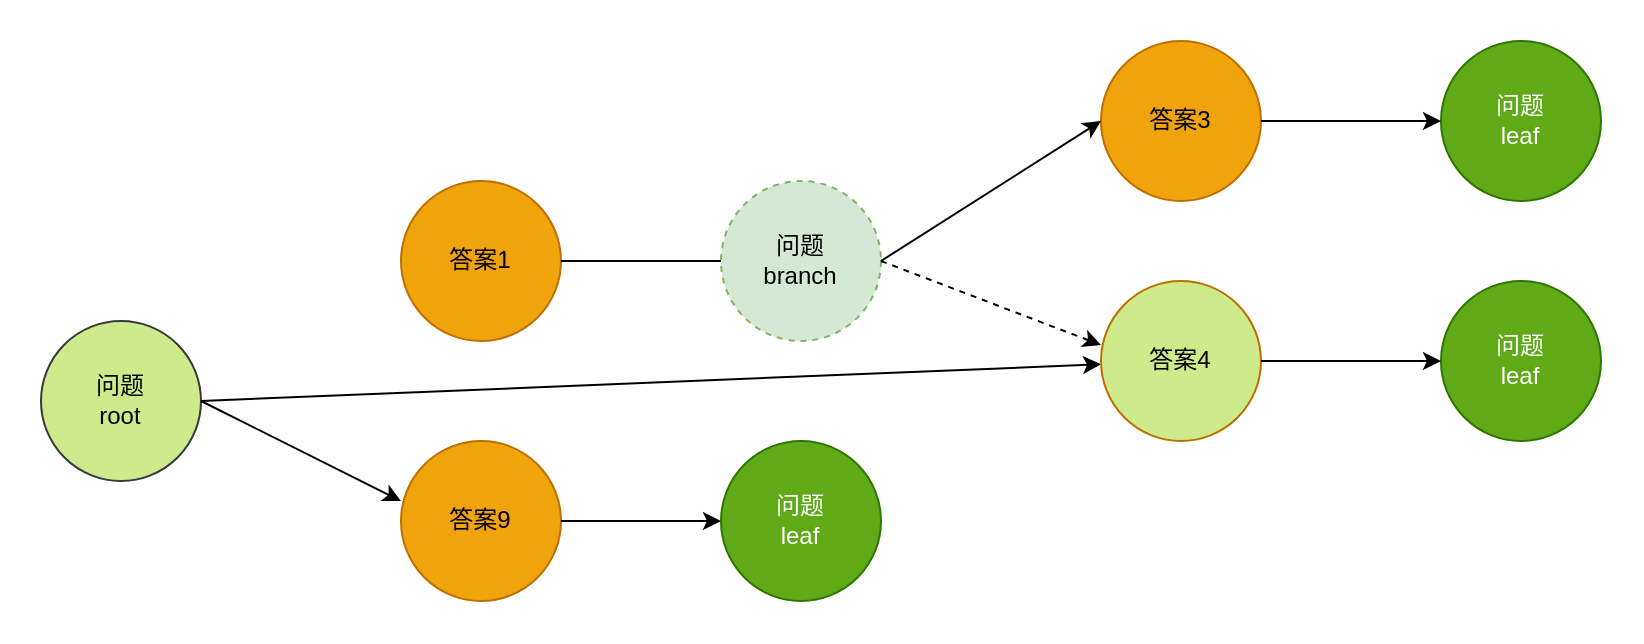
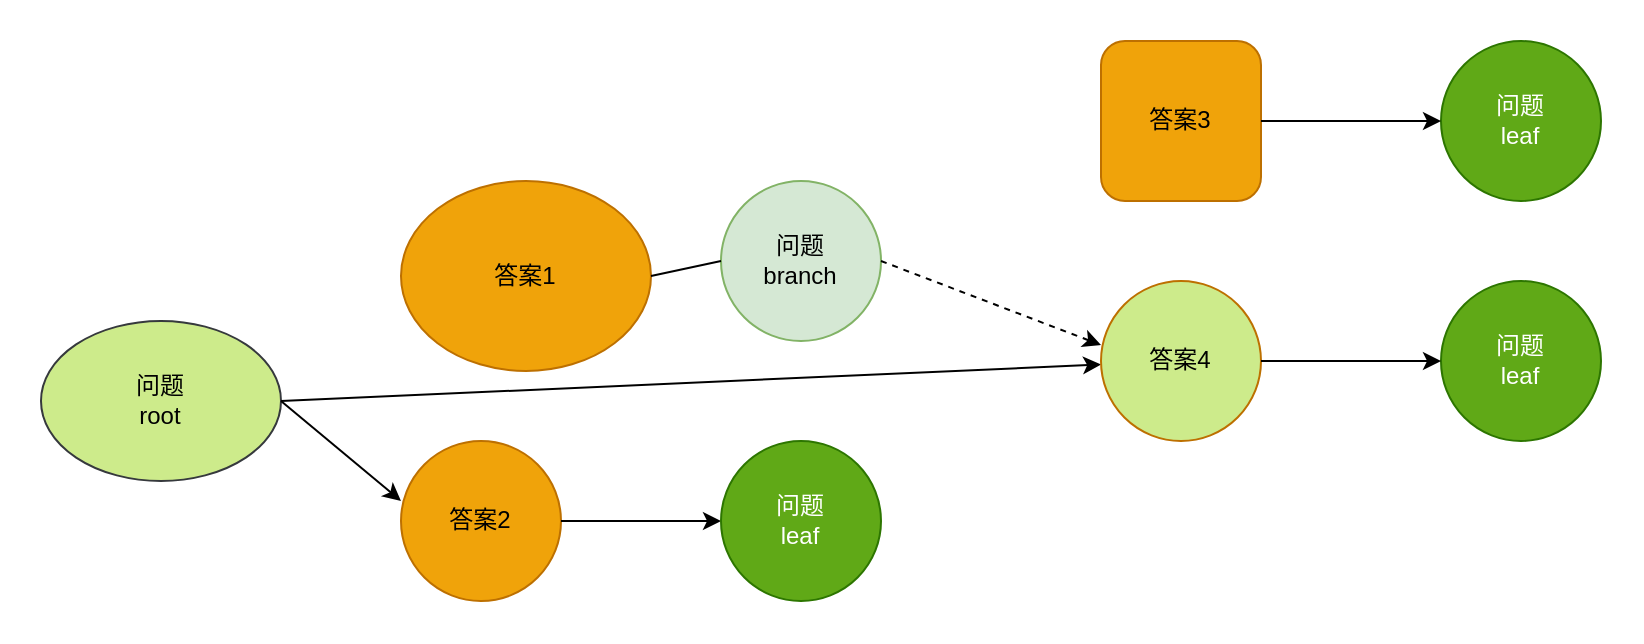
(1181, 121) -> (1181, 121)
(986, 194) -> none
(481, 261) -> (526, 276)
(801, 261) -> (801, 261)
(121, 401) -> (161, 401)
(481, 521) -> (481, 521)
